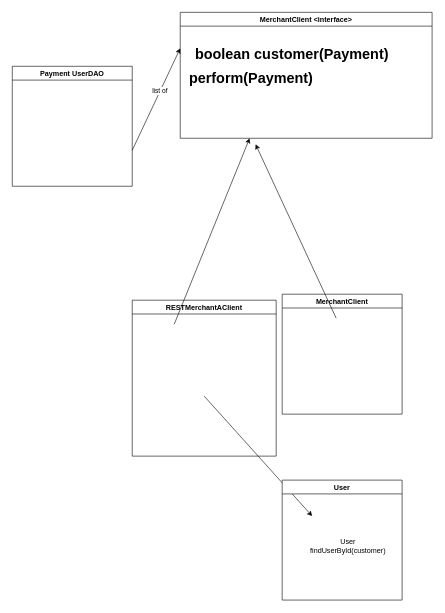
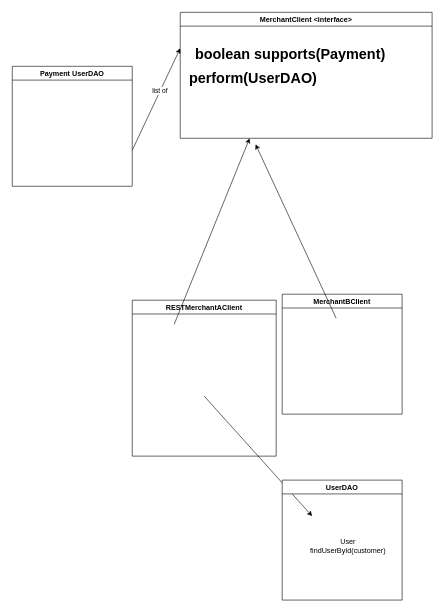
(244, 41) -> (244, 41)
(222, 65) -> (222, 65)
(342, 302) -> (342, 302)
(342, 488) -> (342, 488)
